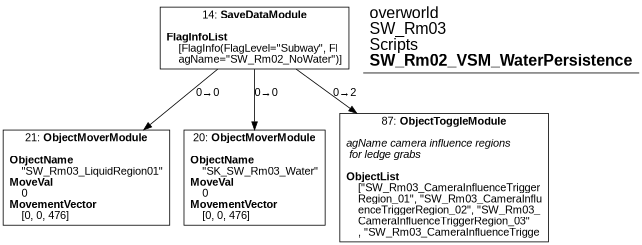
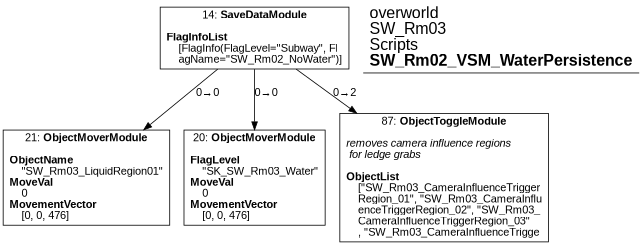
(429, 144) -> (429, 144)
(222, 160) -> (215, 160)
